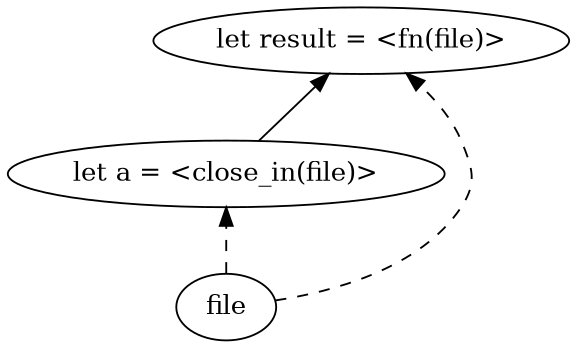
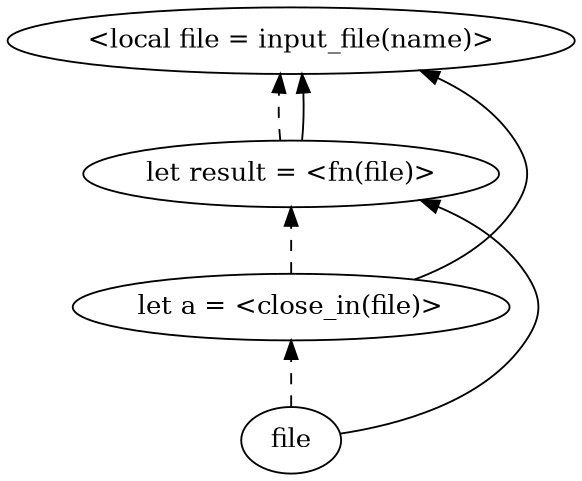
none -> (291, 41)
(287, 114) -> (291, 250)
(436, 235) -> (517, 352)
